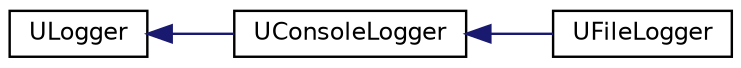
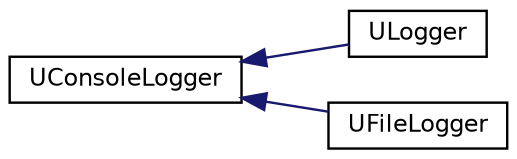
(203, 34) -> (307, 51)
